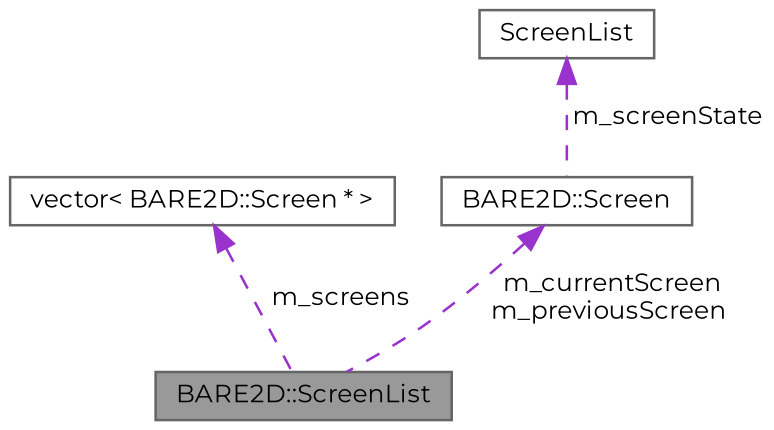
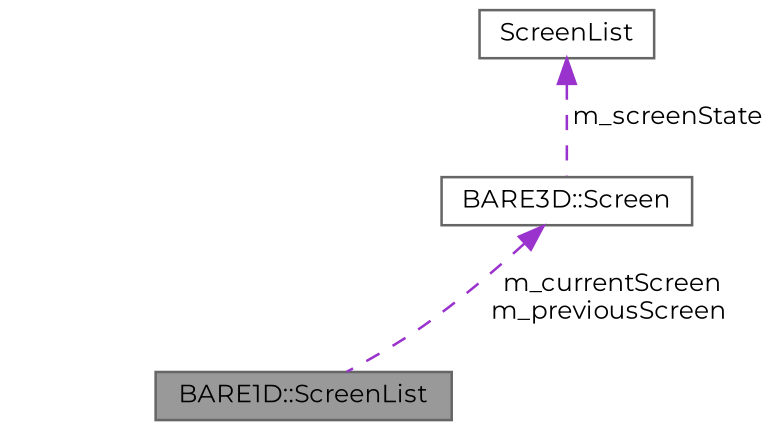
(202, 201) -> none
(567, 201) -> (567, 201)
(304, 396) -> (304, 396)
